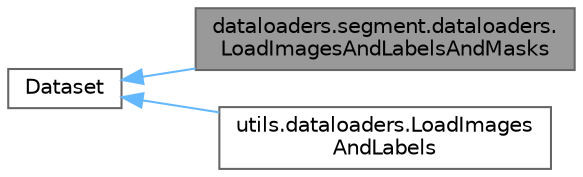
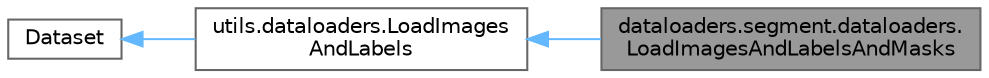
(169, 73) -> (575, 39)
